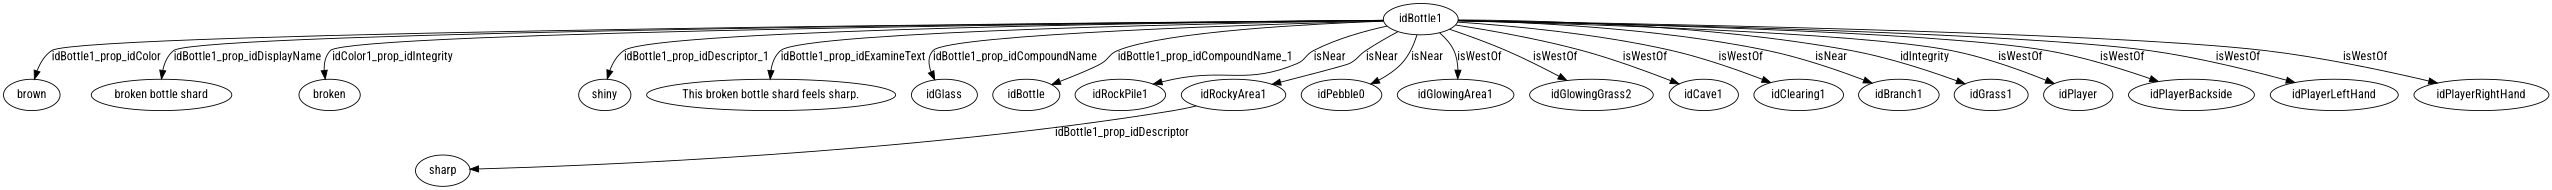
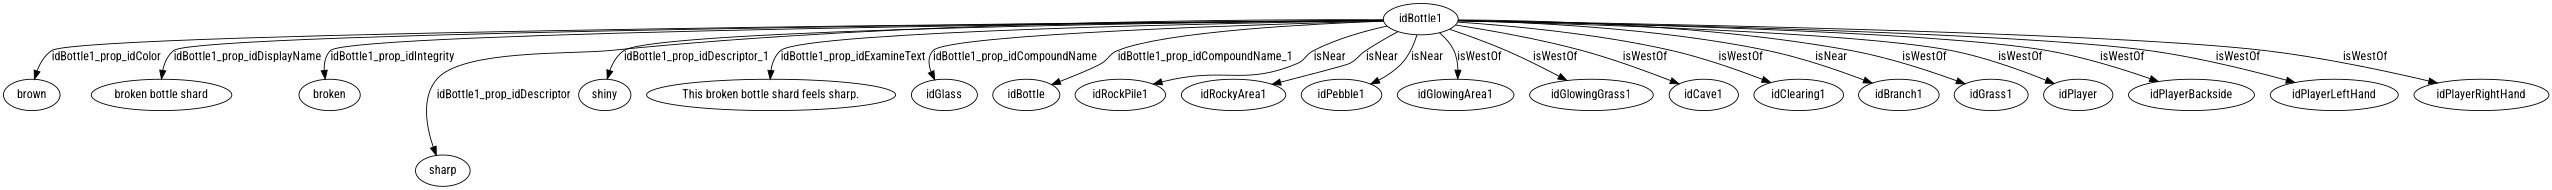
(393, 57) -> (393, 57)
(1925, 57) -> (1925, 57)
(1342, 95) -> (1342, 95)
(1591, 95) -> (1591, 95)
(839, 149) -> (872, 31)
